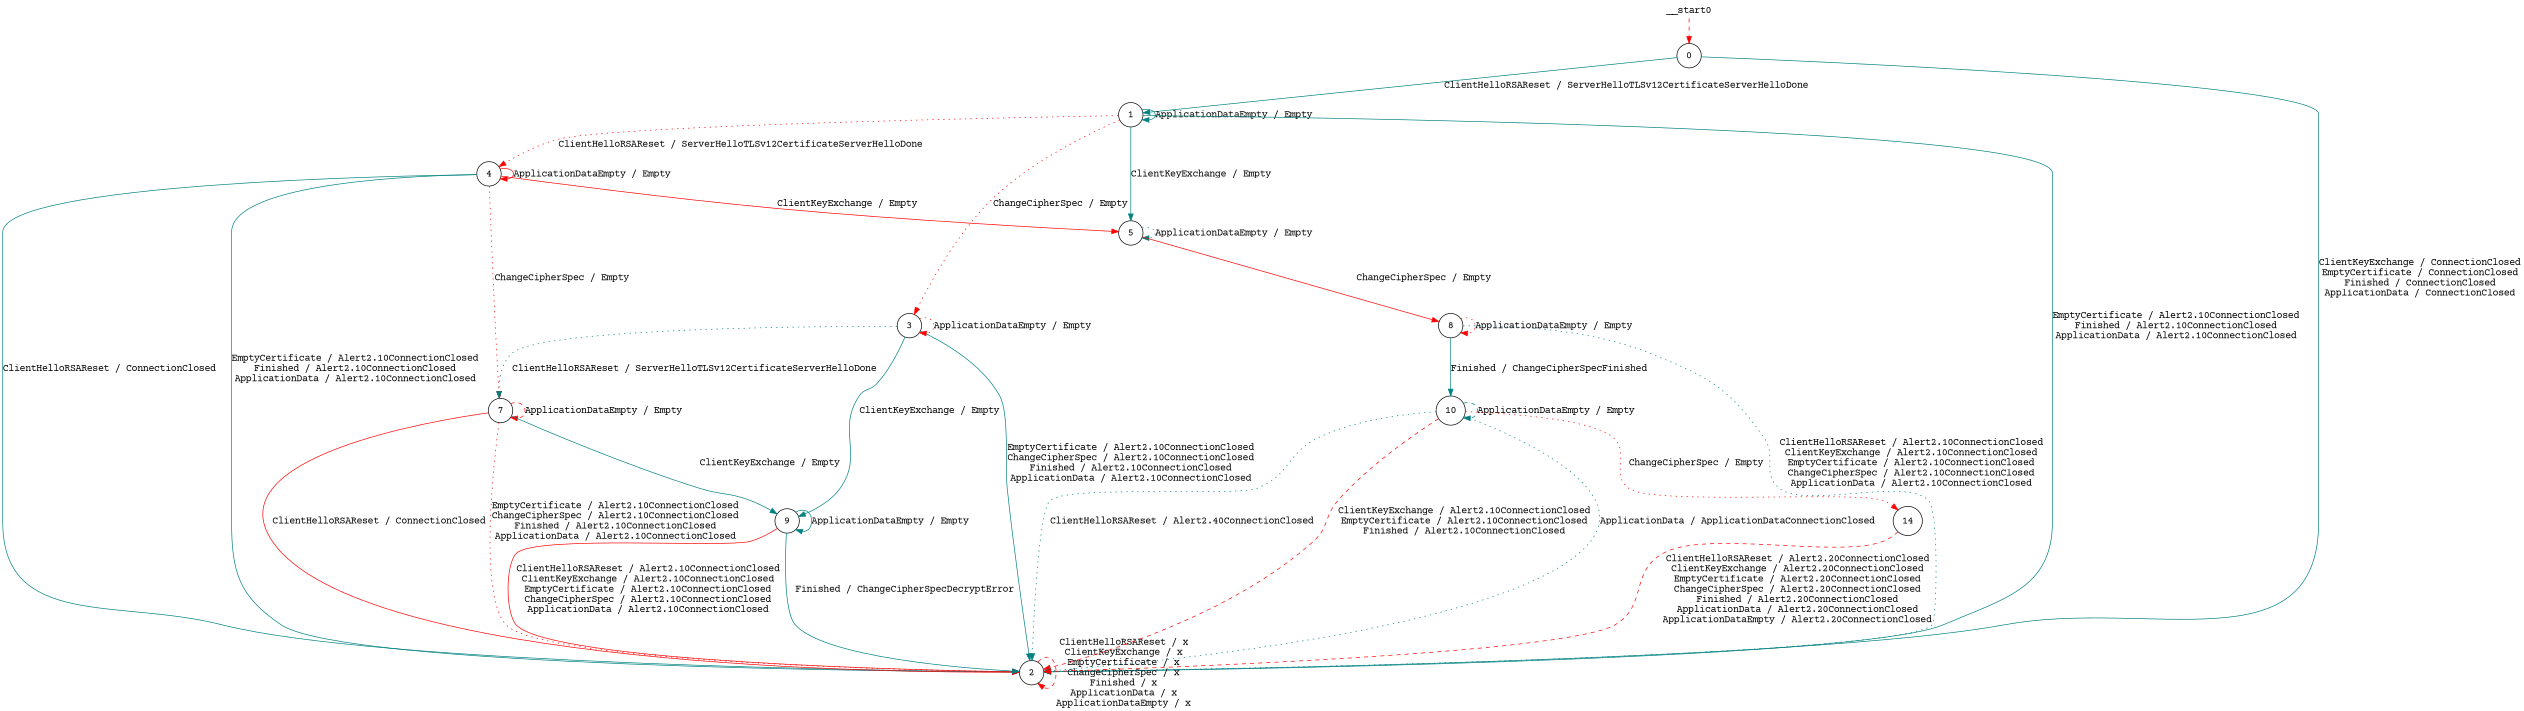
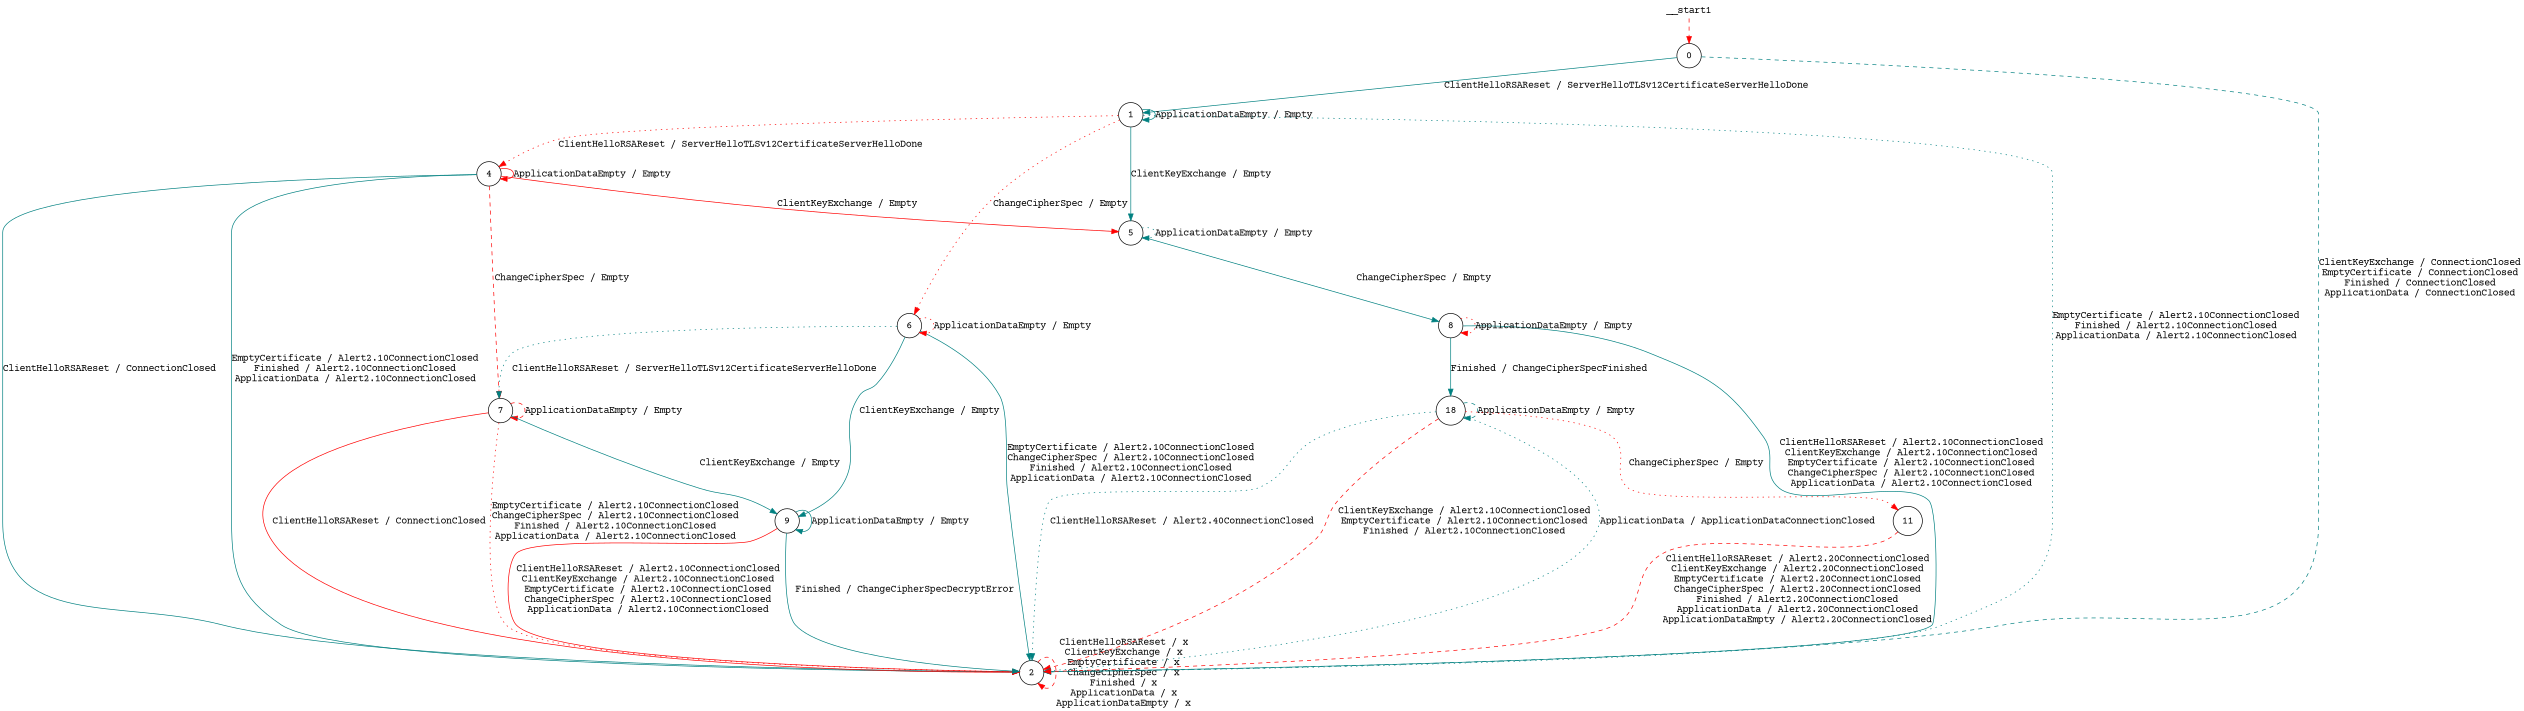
(1689, 11) -> (1689, 11)
(1287, 278) -> (1287, 278)
(494, 289) -> (494, 289)
(909, 326) -> (909, 326)
(1451, 411) -> (1451, 411)
(2052, 419) -> (2052, 419)
(1908, 521) -> (1908, 521)
(1934, 617) -> (1934, 617)
(2227, 617) -> (2227, 617)
